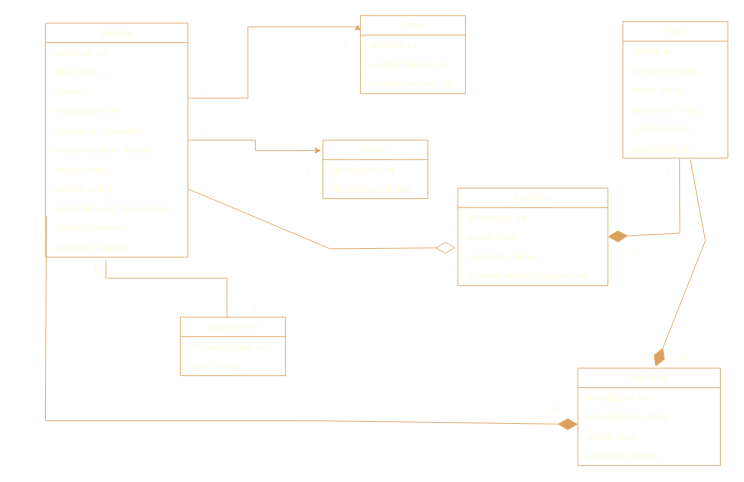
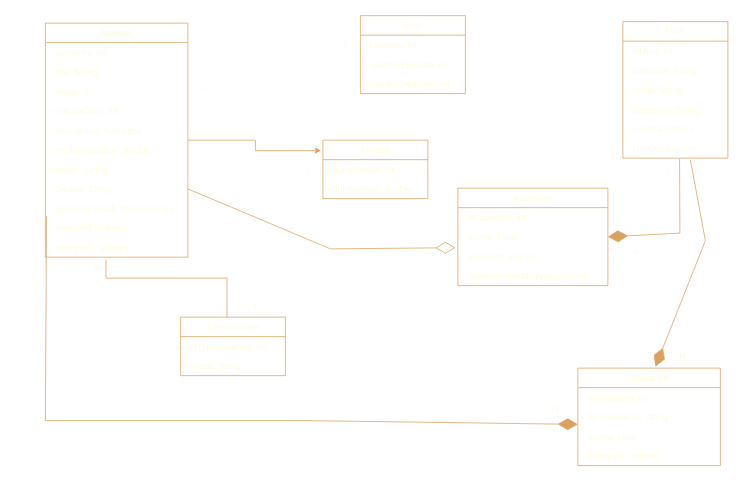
(356, 27) -> none
